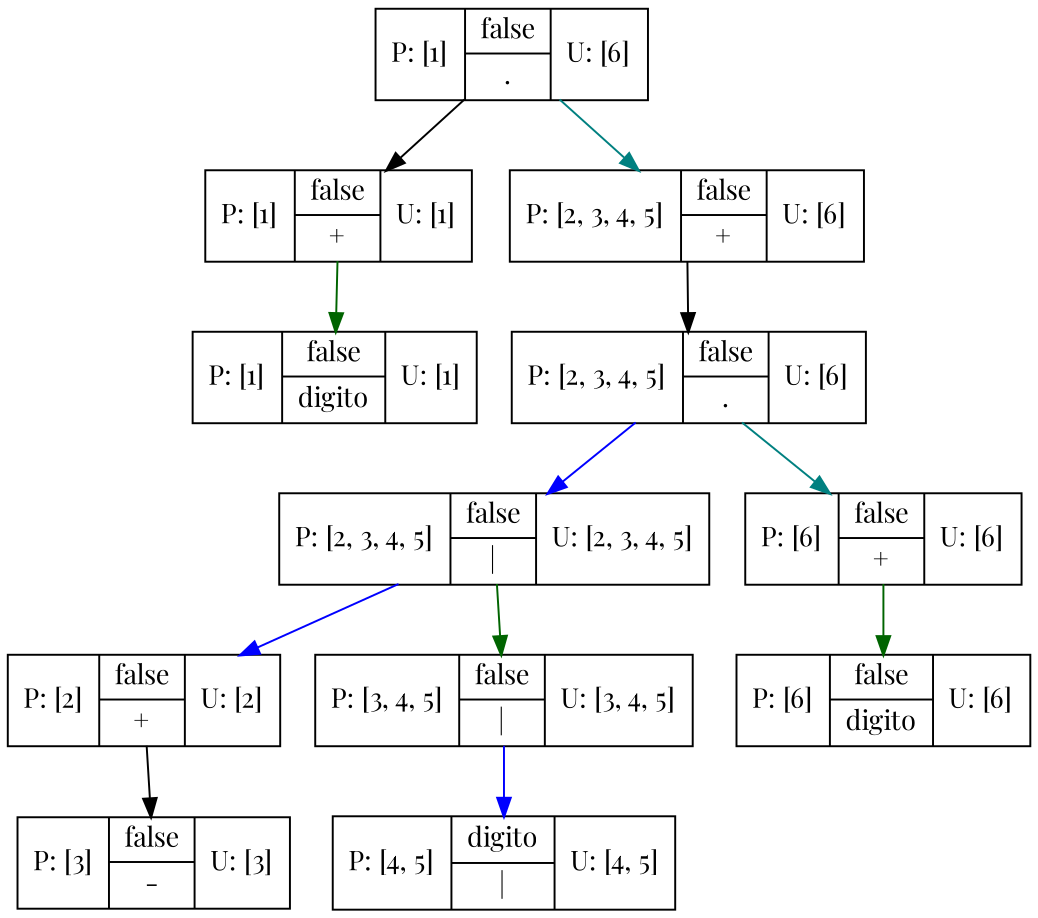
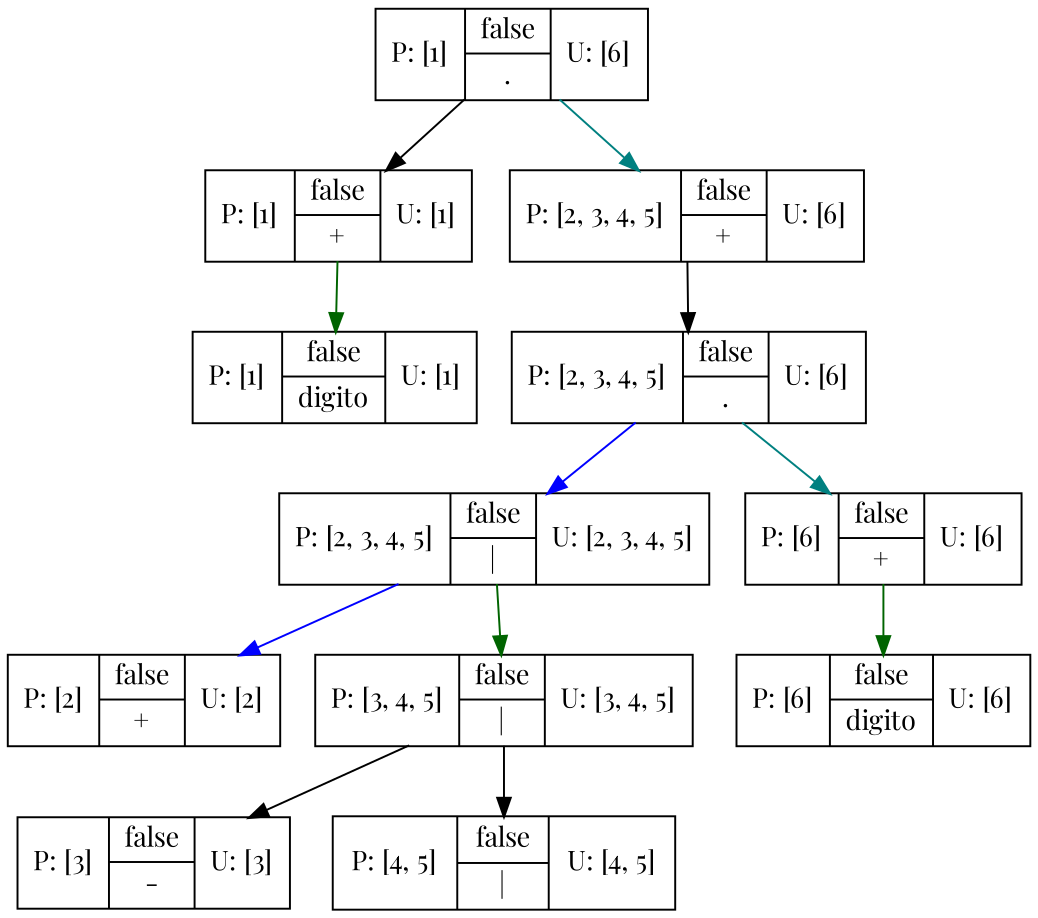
(148, 772) -> (338, 778)
(504, 772) -> (504, 772)
(503, 839) -> (503, 839)
